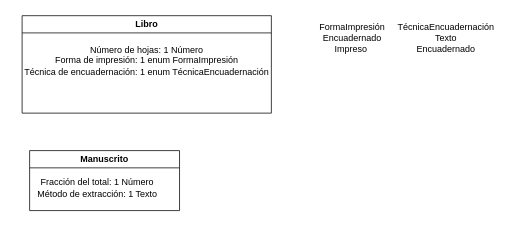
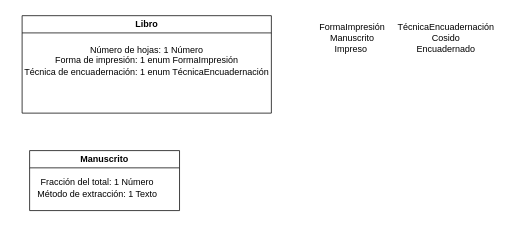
(353, 38) -> (353, 38)
(446, 38) -> (446, 38)
